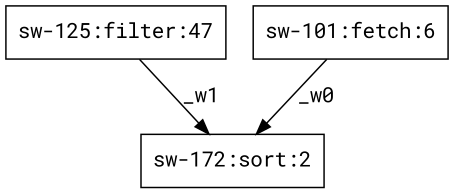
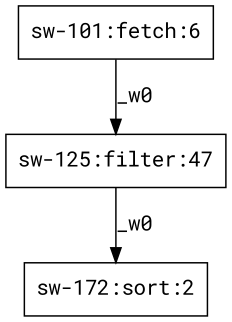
(297, 91) -> (116, 89)
(201, 97) -> (134, 225)
